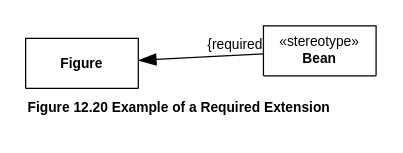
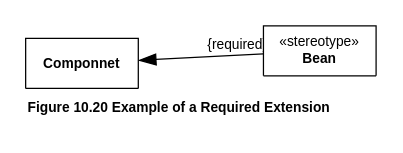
(82, 63) -> (82, 63)
(178, 107) -> (178, 107)
